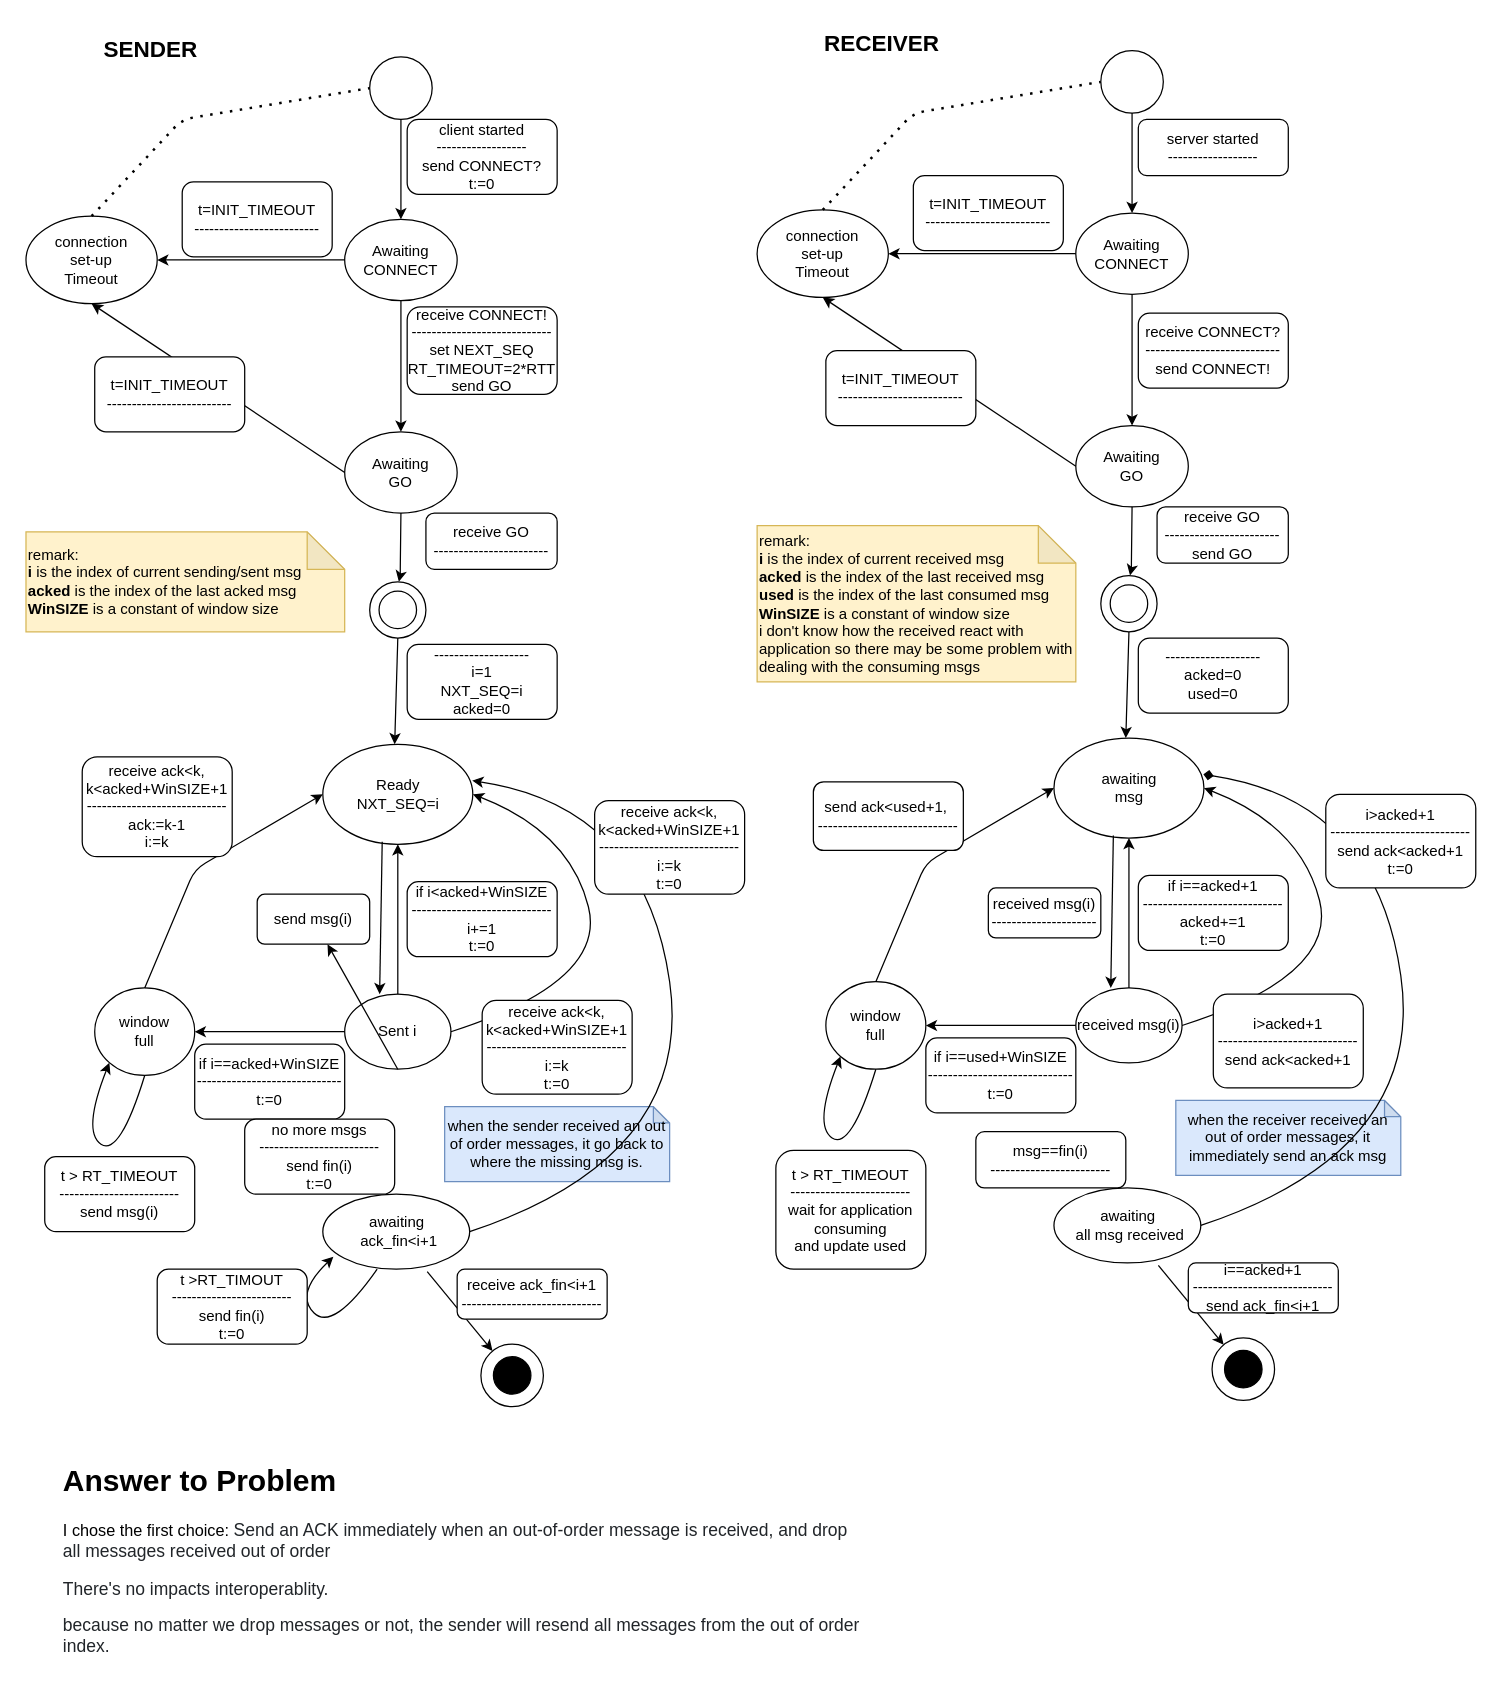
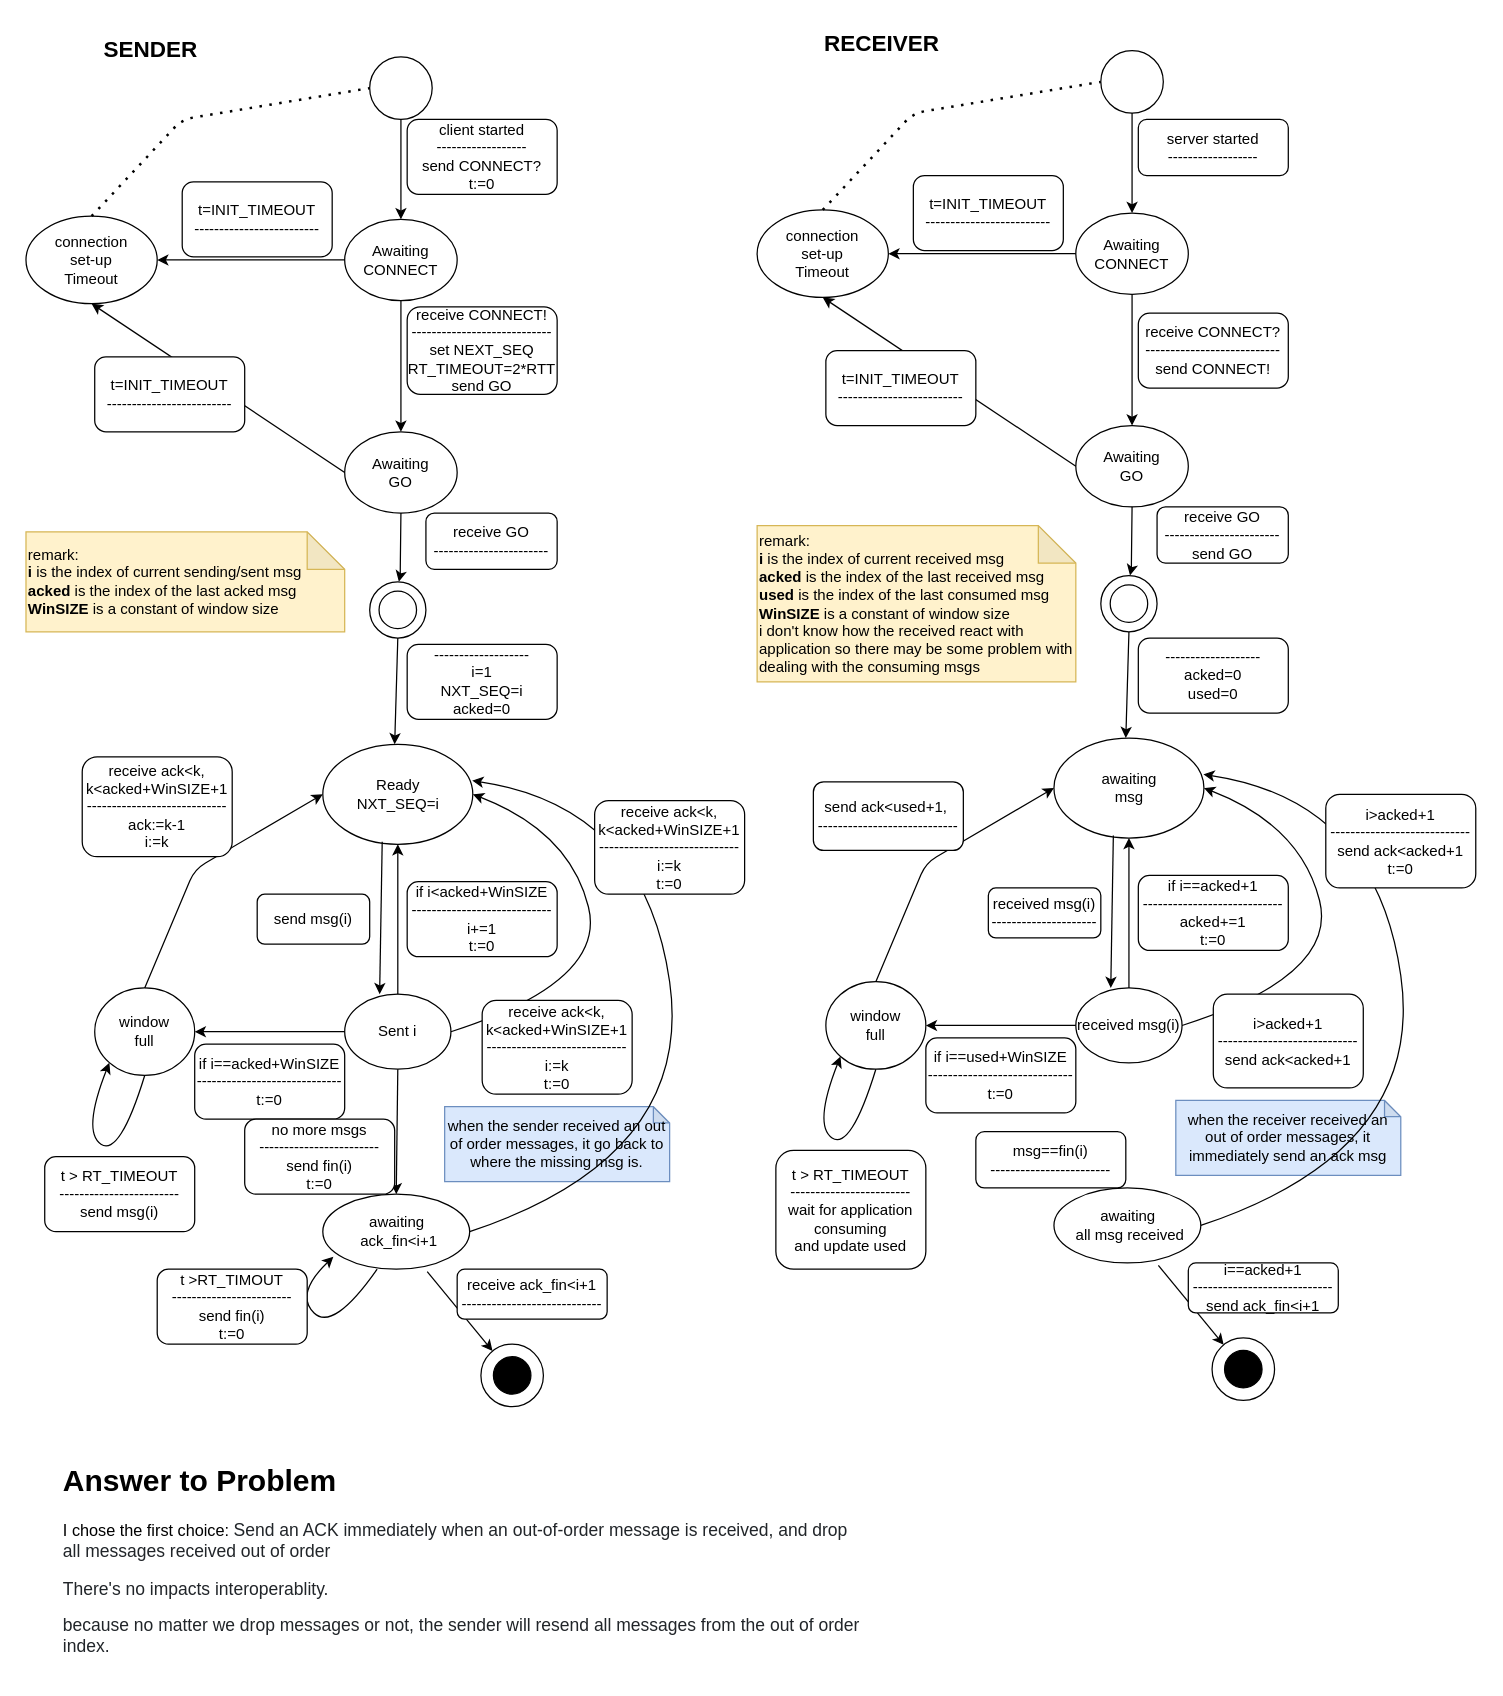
(1214, 776) -> (1213, 776)
(365, 1011) -> (397, 1127)
